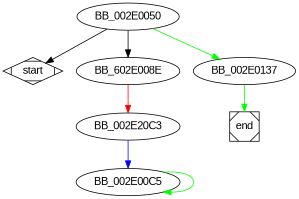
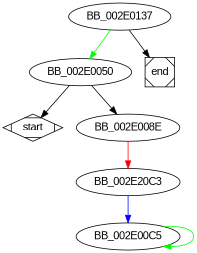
(183, 42) -> (102, 41)
(128, 71) -> (128, 128)
(244, 94) -> (137, 41)
